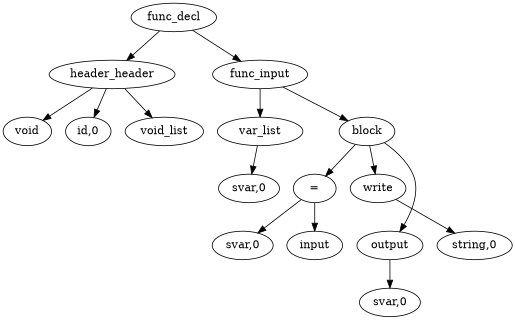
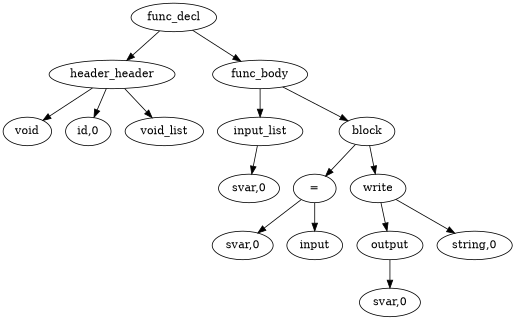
(260, 74) -> (260, 74)
(260, 131) -> (260, 131)
(414, 179) -> (383, 213)
